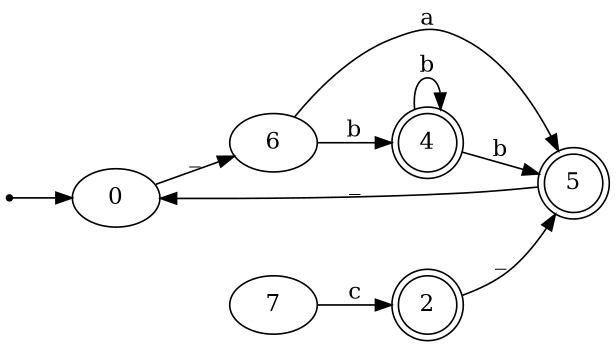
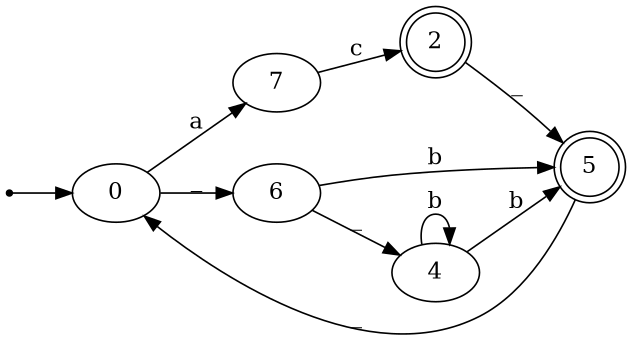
(428, 19) -> (436, 158)
(355, 131) -> (356, 220)
none -> (190, 143)
(428, 143) -> (436, 273)
